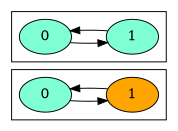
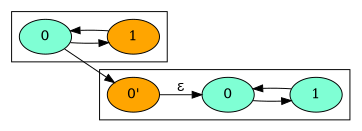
none -> (133, 95)
